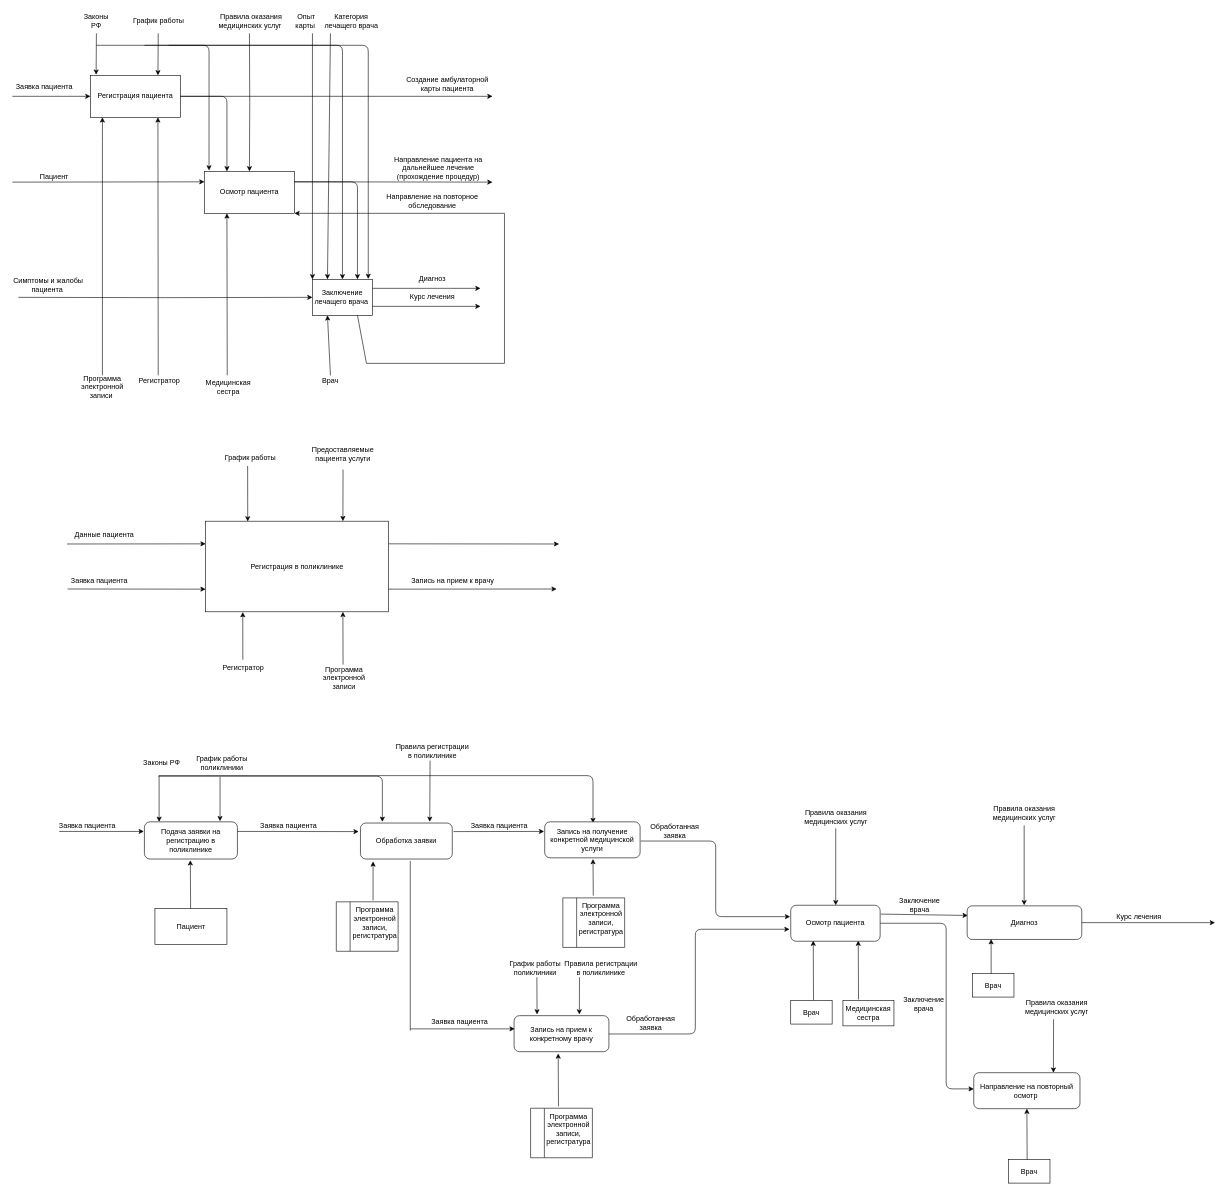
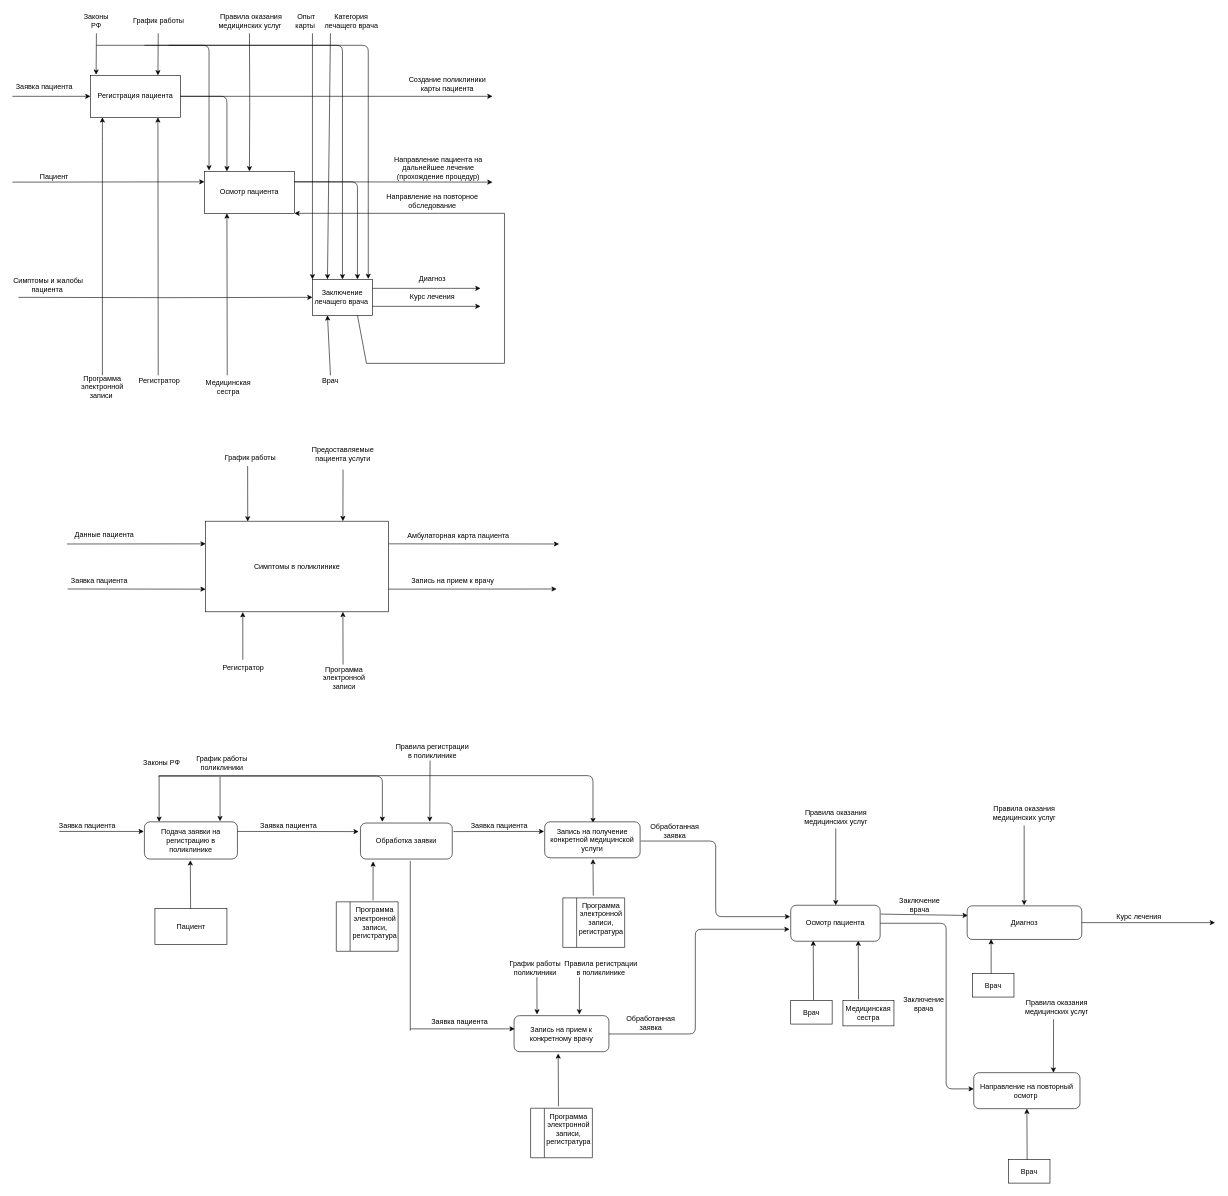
(447, 84) -> (447, 84)
none -> (459, 536)
(297, 567) -> (297, 567)
